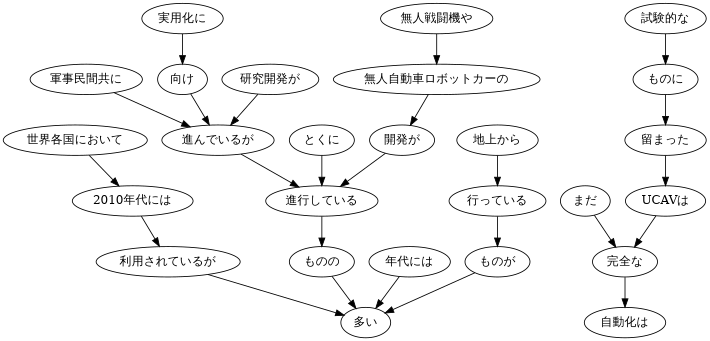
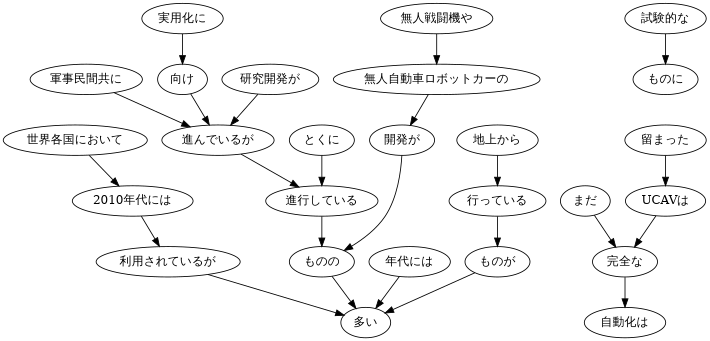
(666, 106) -> none
(366, 167) -> (390, 208)
